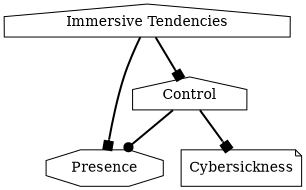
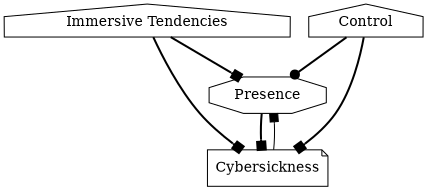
(165, 54) -> (186, 96)
none -> (261, 127)
none -> (274, 137)
